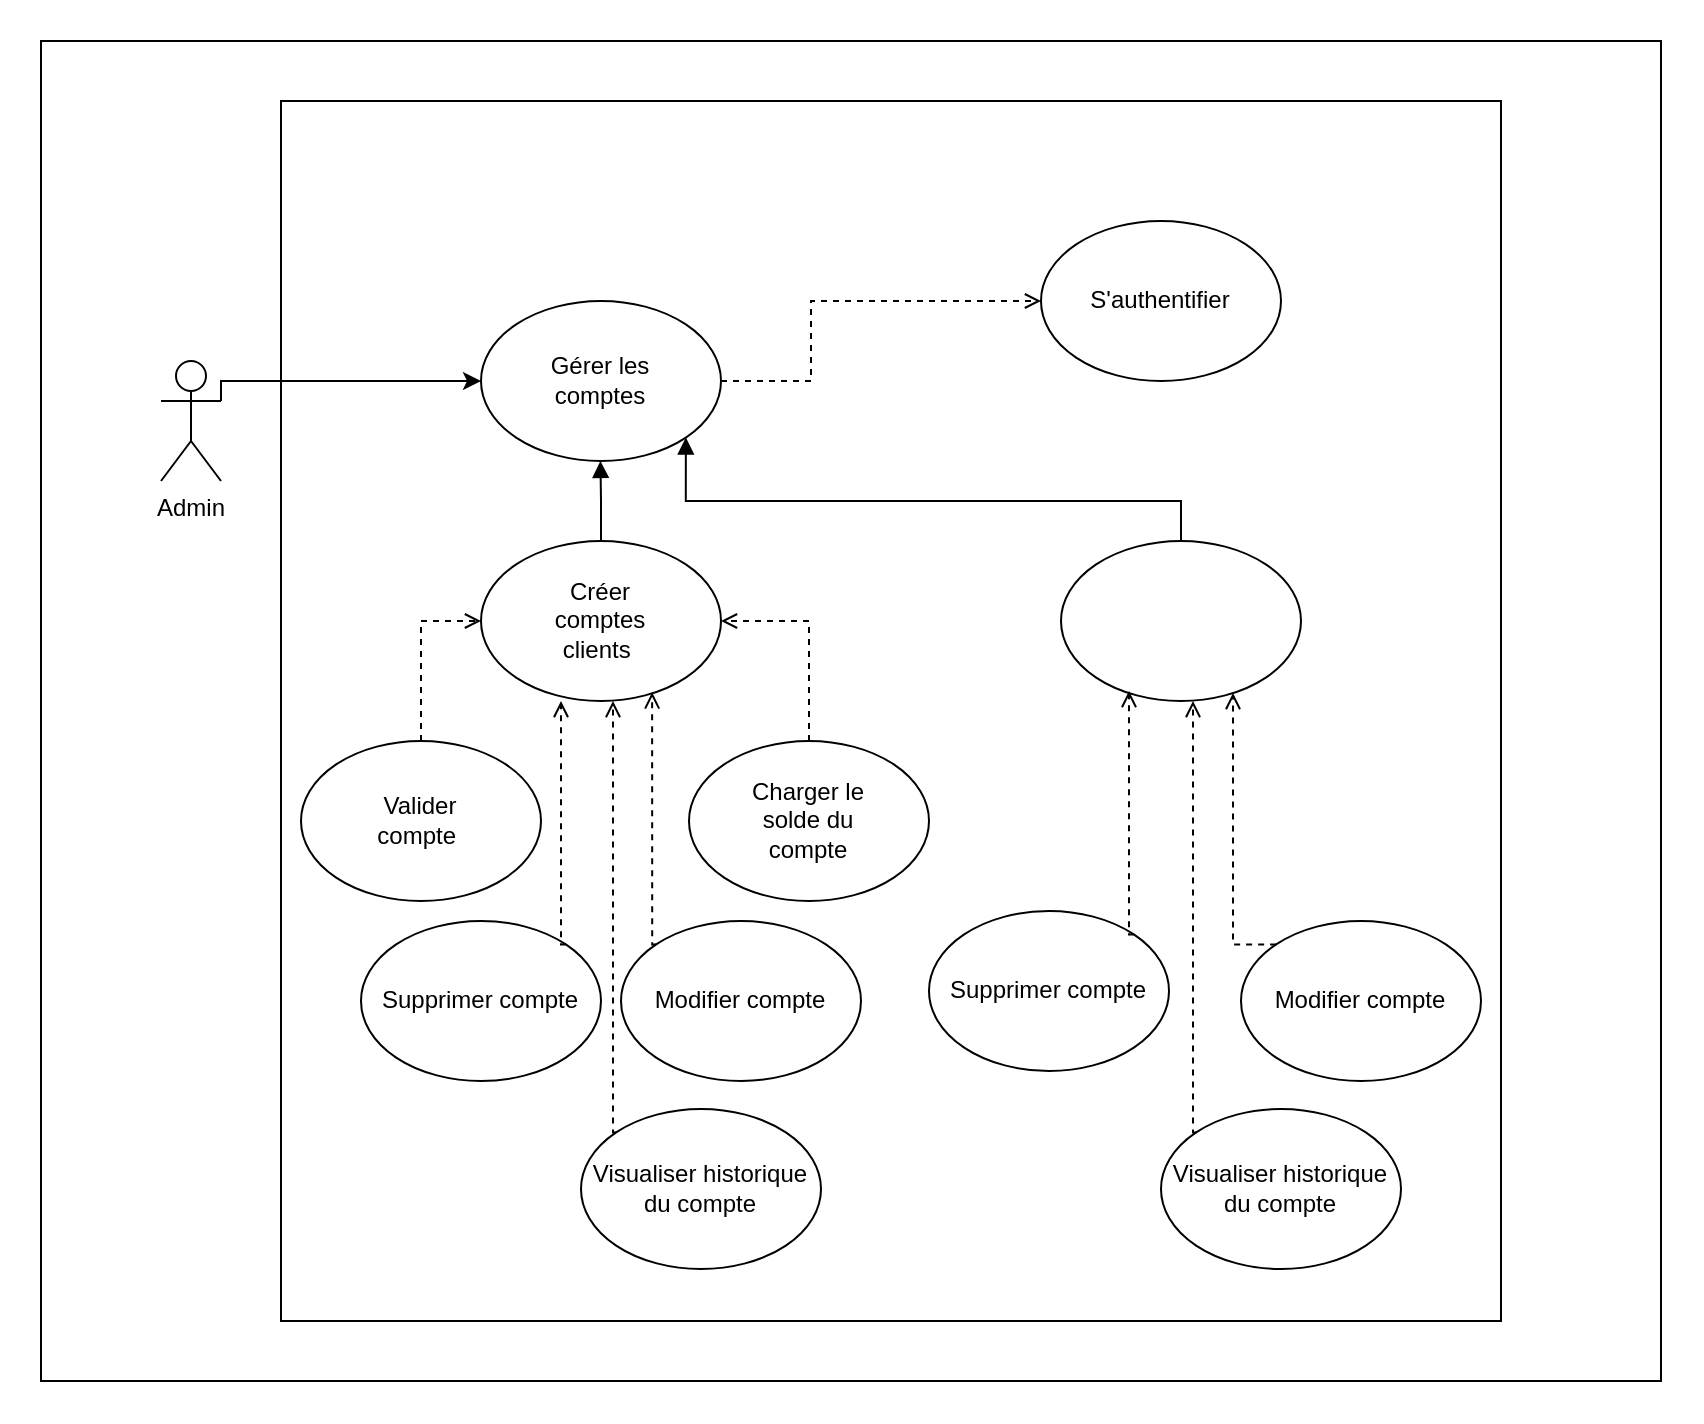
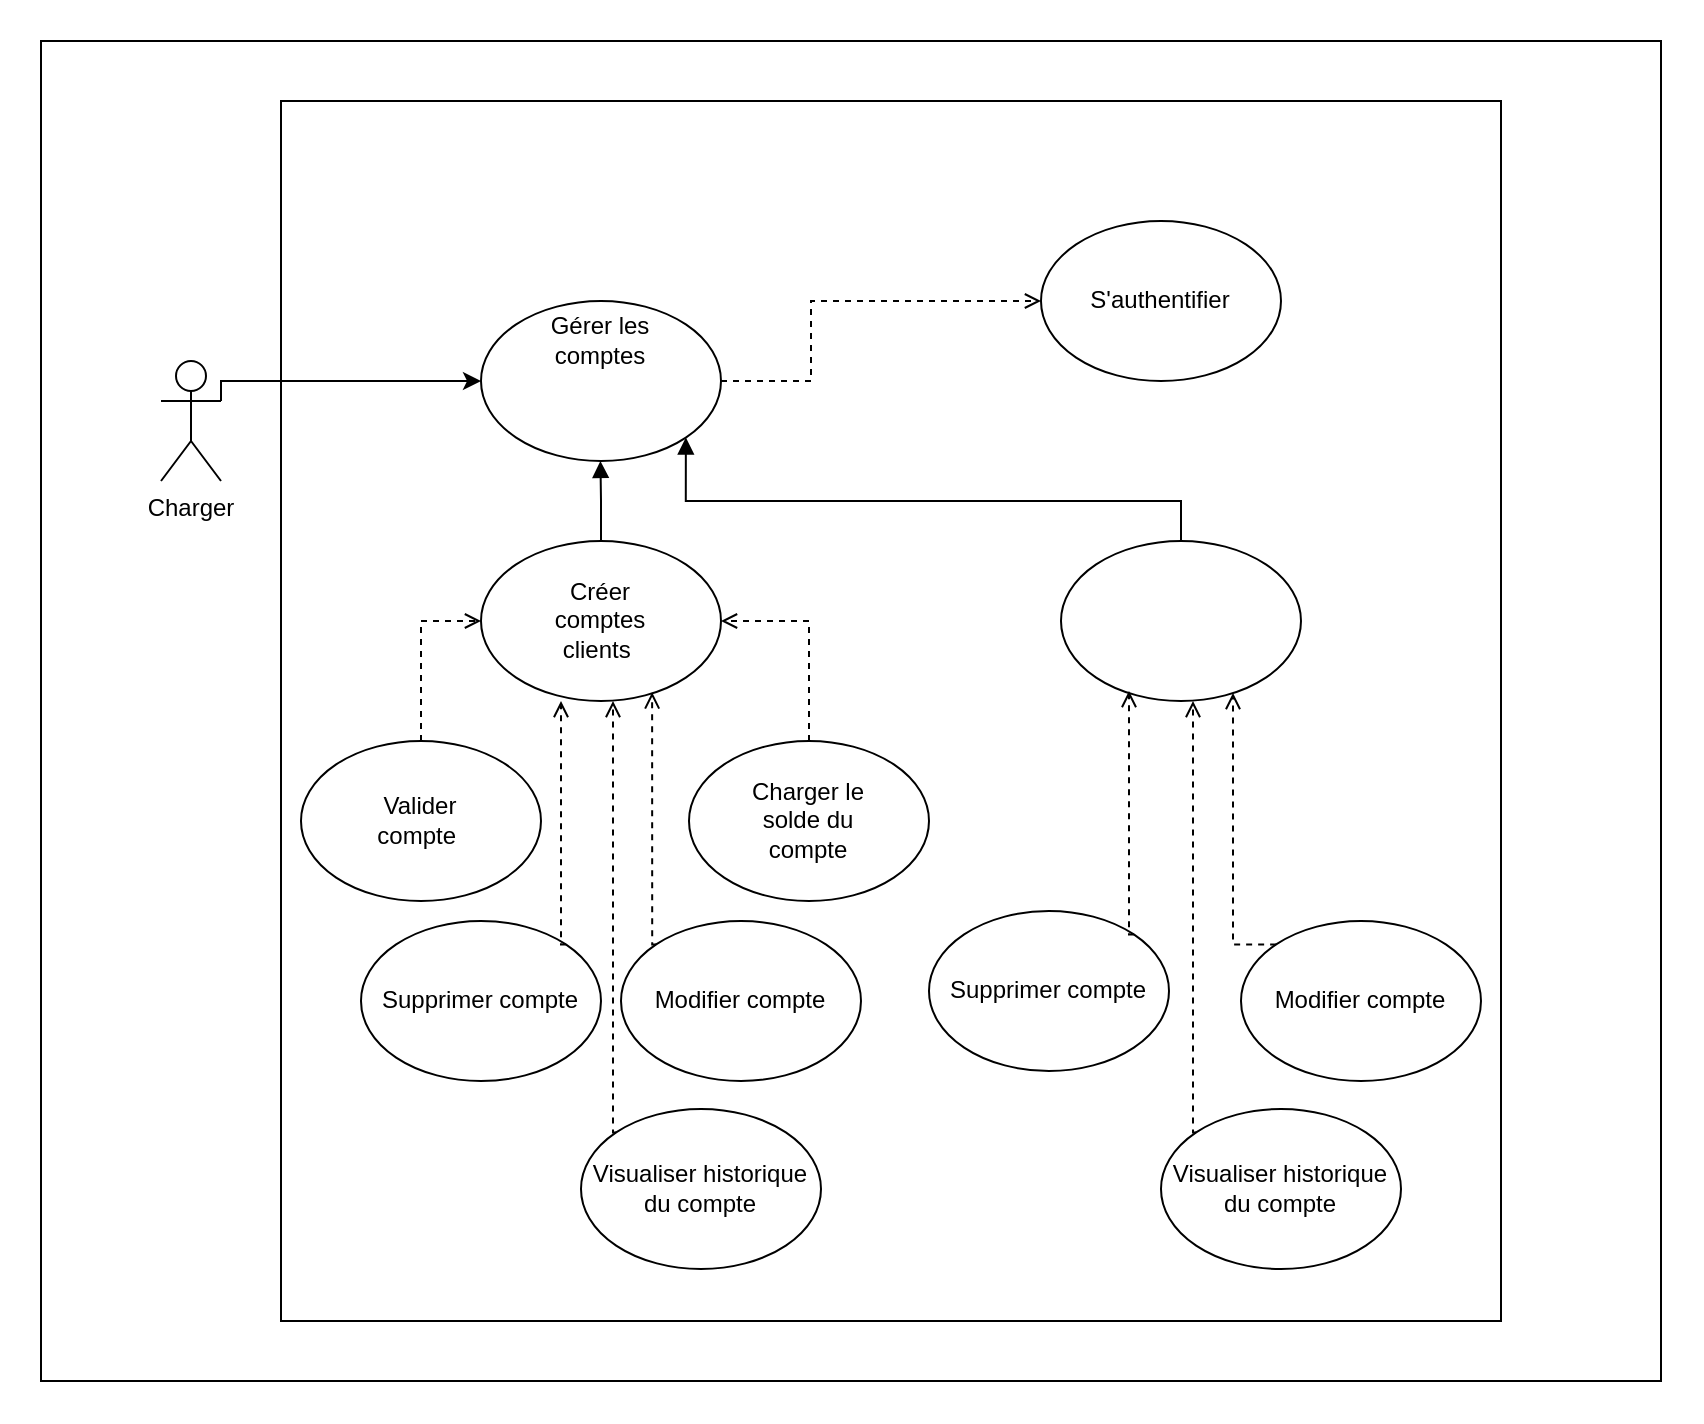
(601, 381) -> (601, 341)
(192, 509) -> (192, 509)
